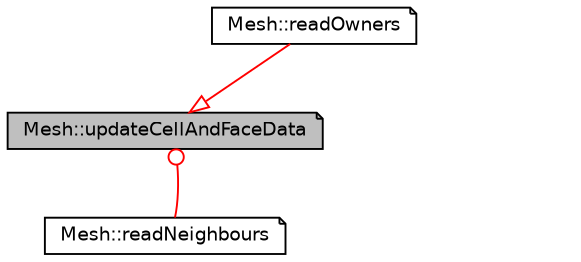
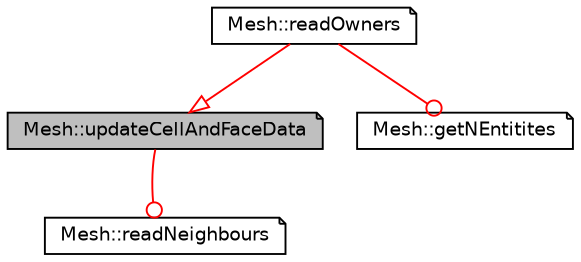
none -> (465, 131)
(178, 191) -> (152, 176)
